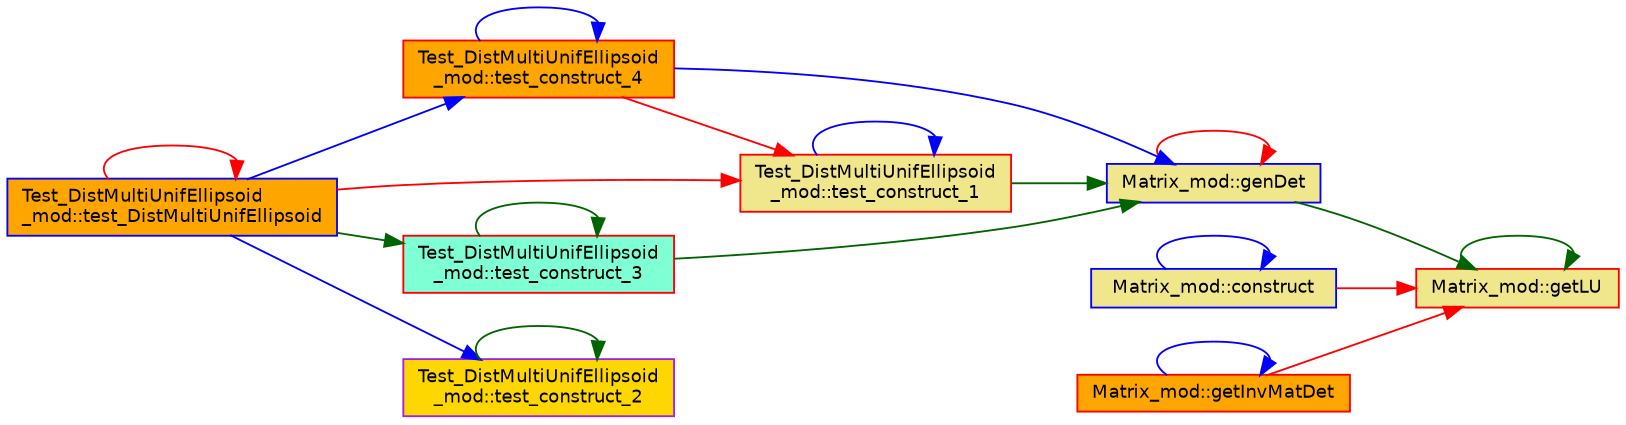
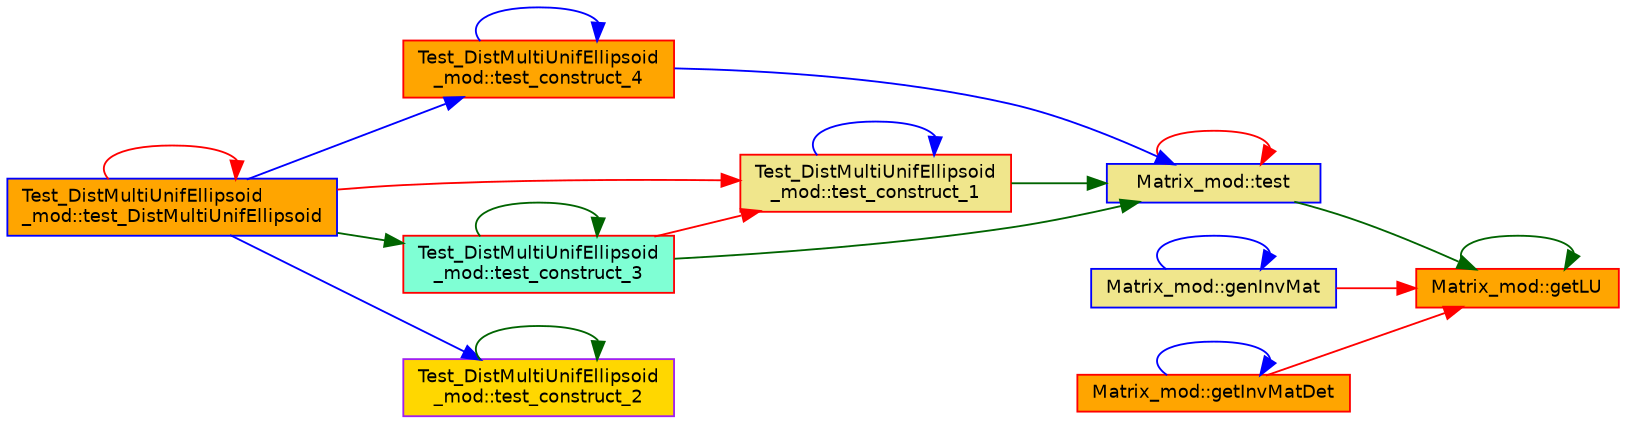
(699, 123) -> (698, 226)
(1214, 183) -> (1214, 183)
(1214, 288) -> (1214, 288)
(1518, 288) -> (1518, 288)
